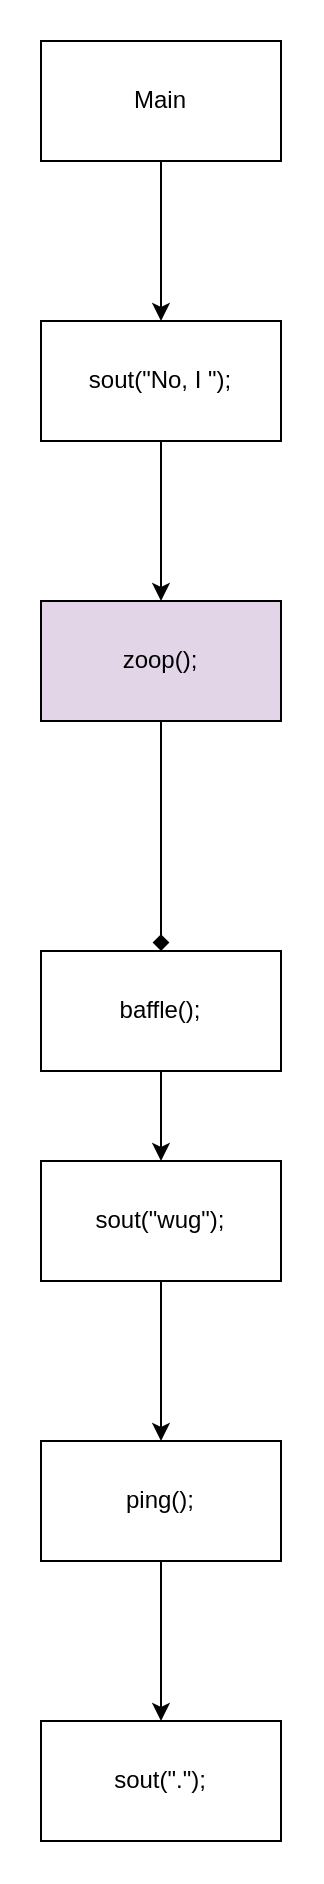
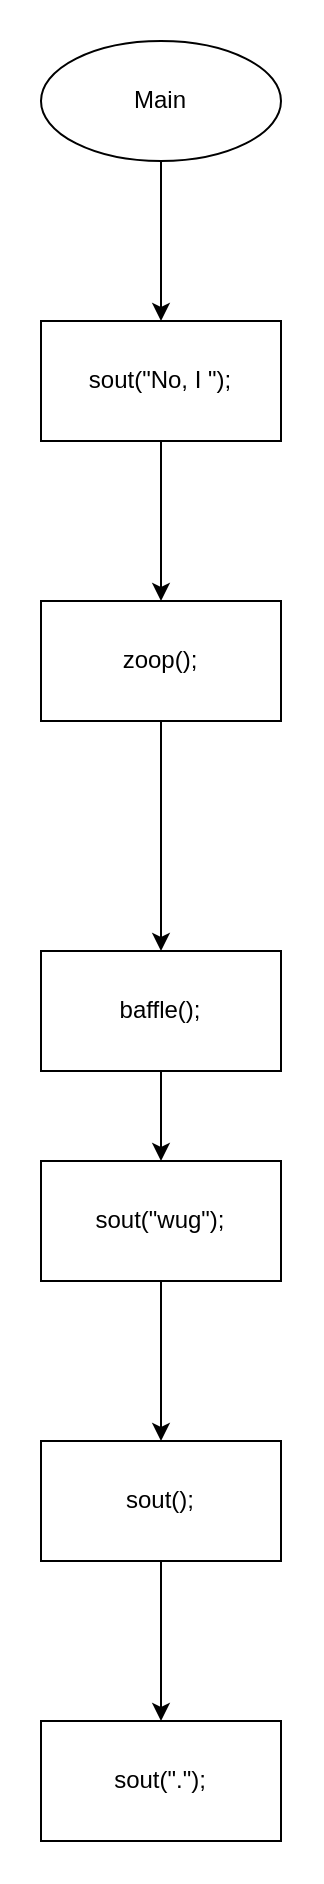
(161, 101) -> (161, 101)
(161, 661) -> (161, 661)
(161, 935) -> (161, 936)
(161, 1501) -> (161, 1501)
